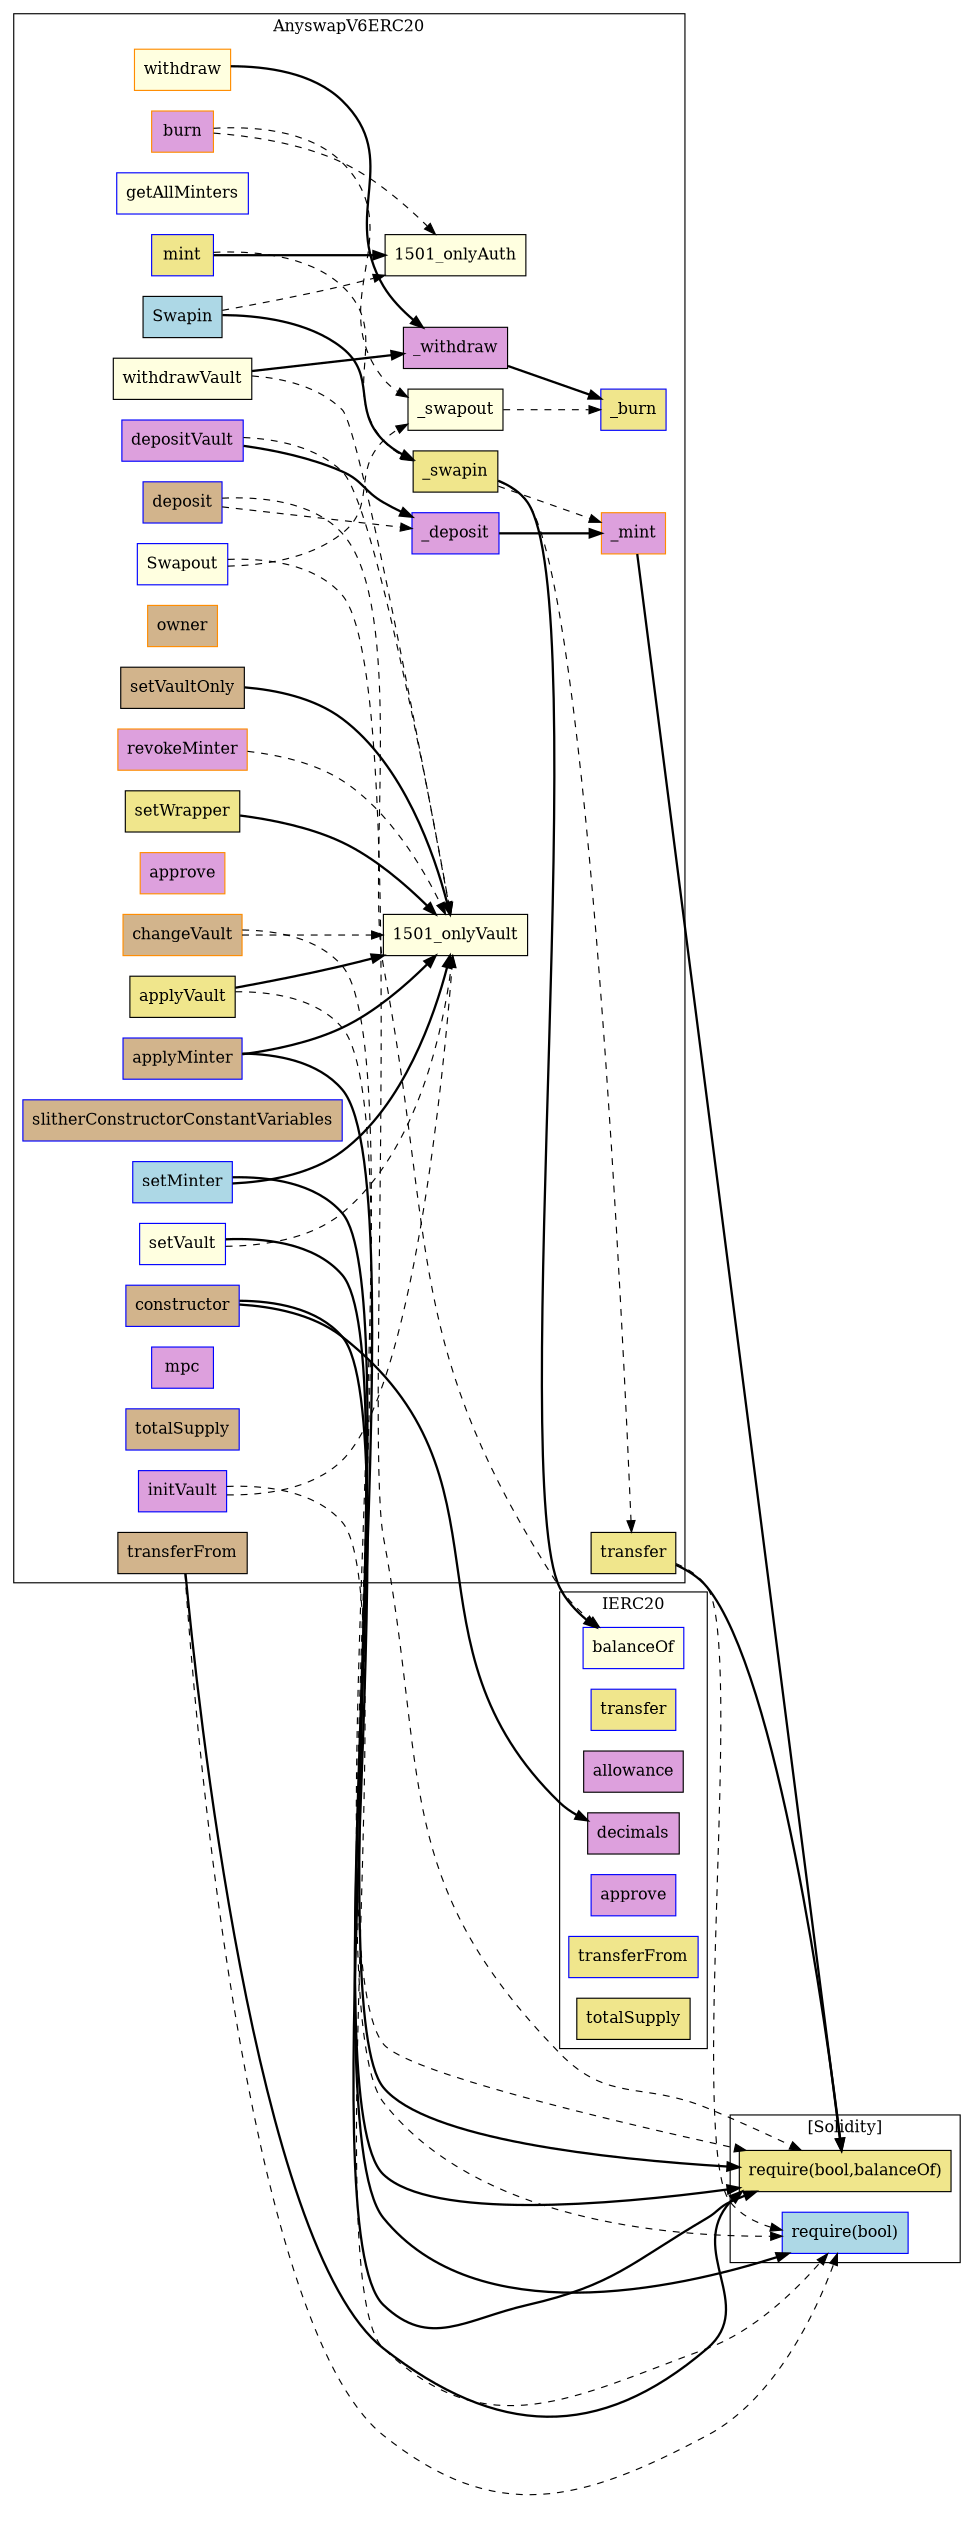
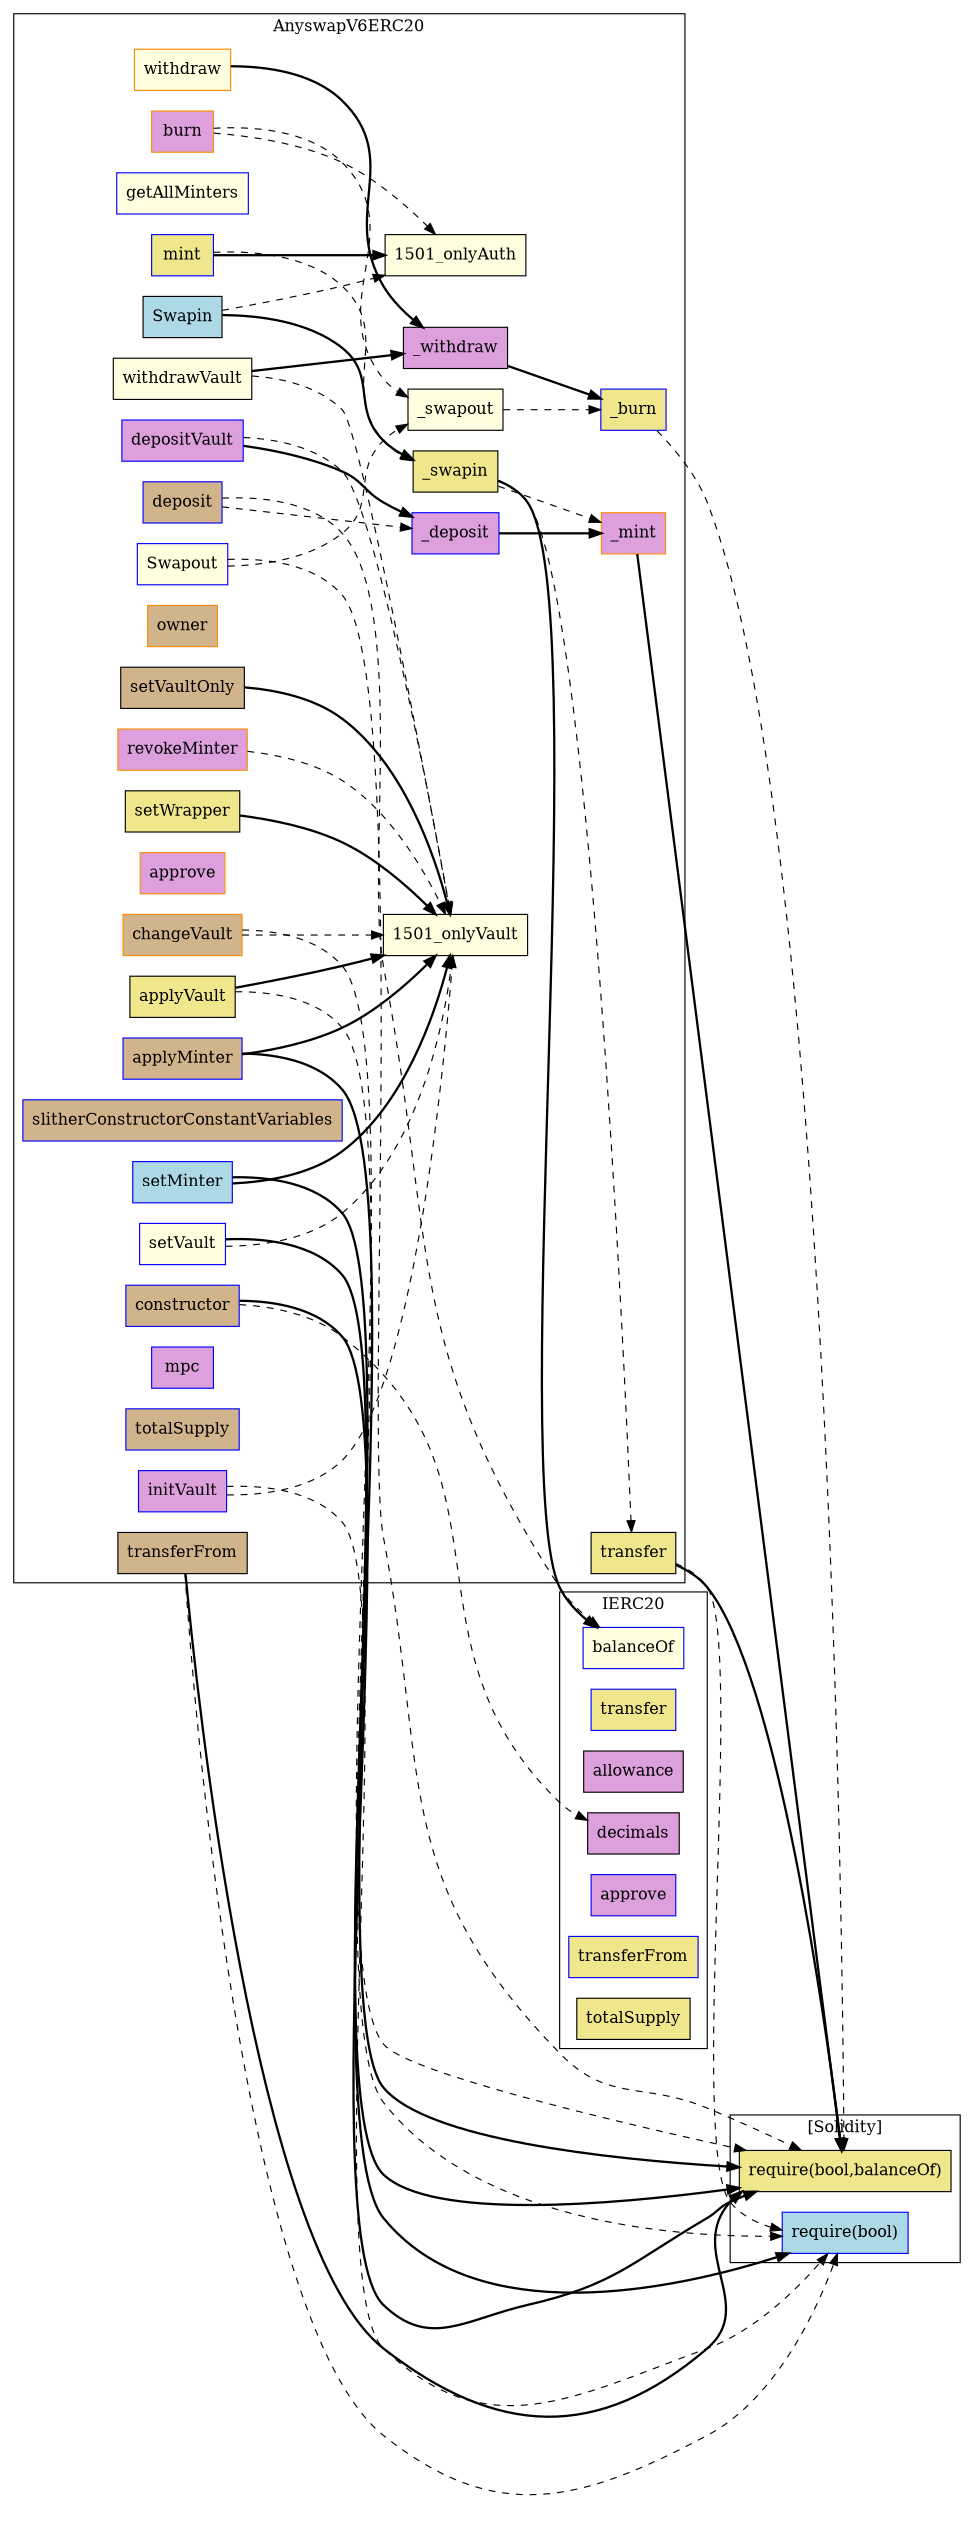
none -> (815, 1272)
(450, 1522) -> (450, 1522)
